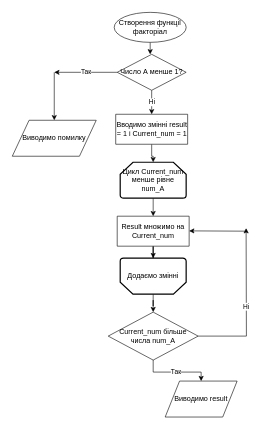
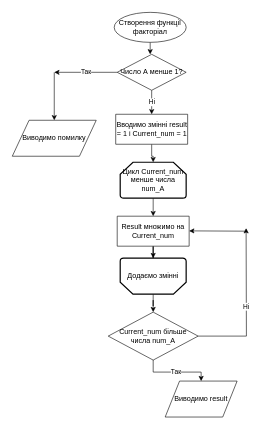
(153, 180) -> (153, 180)
